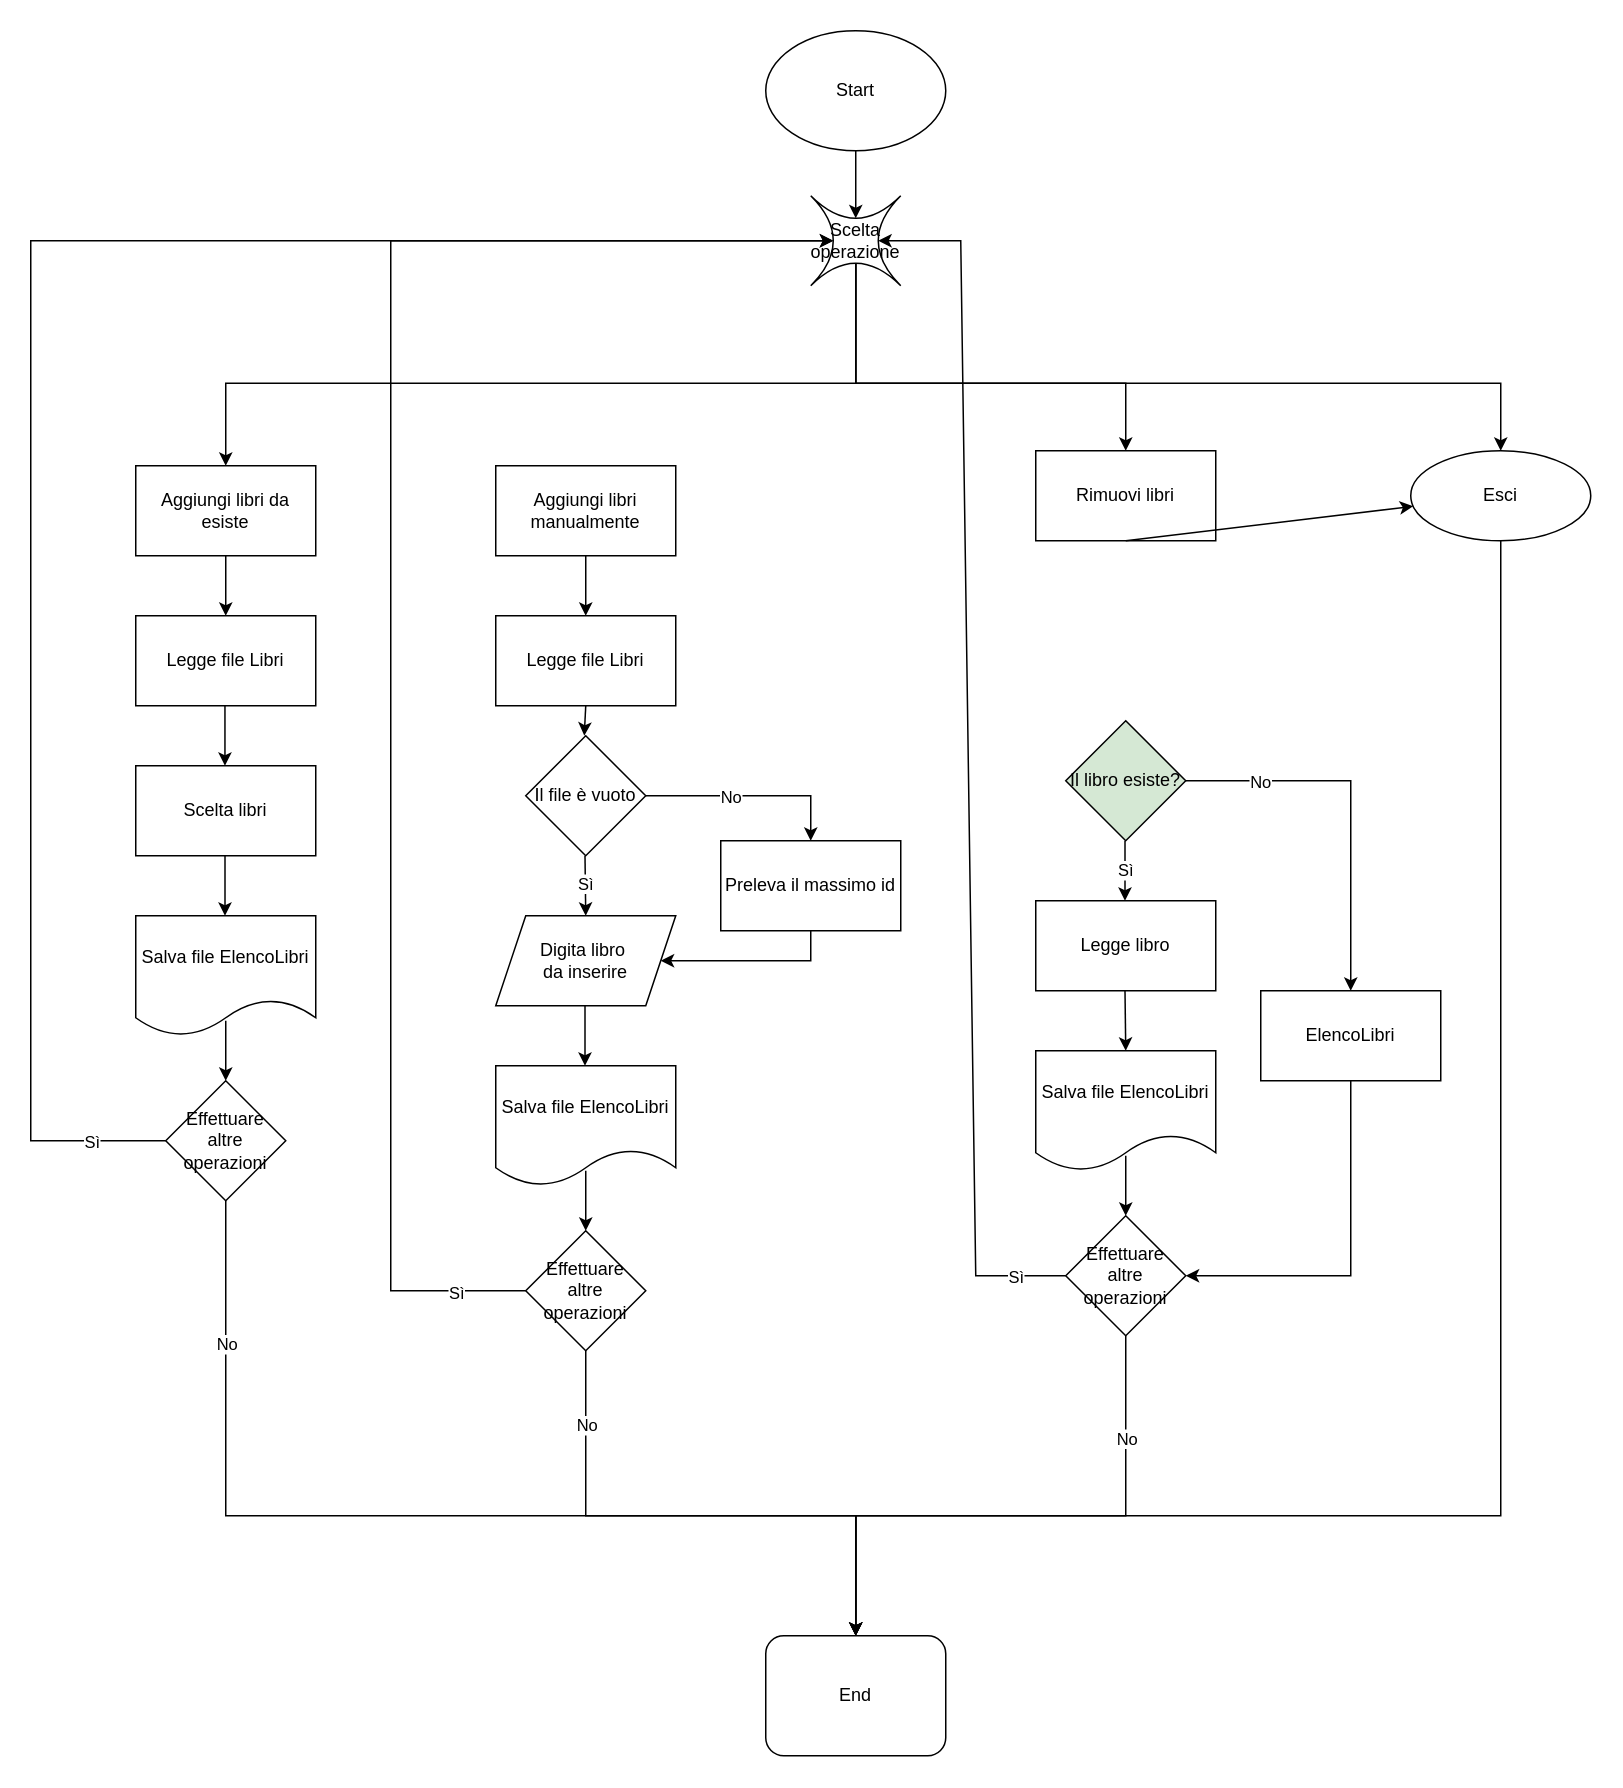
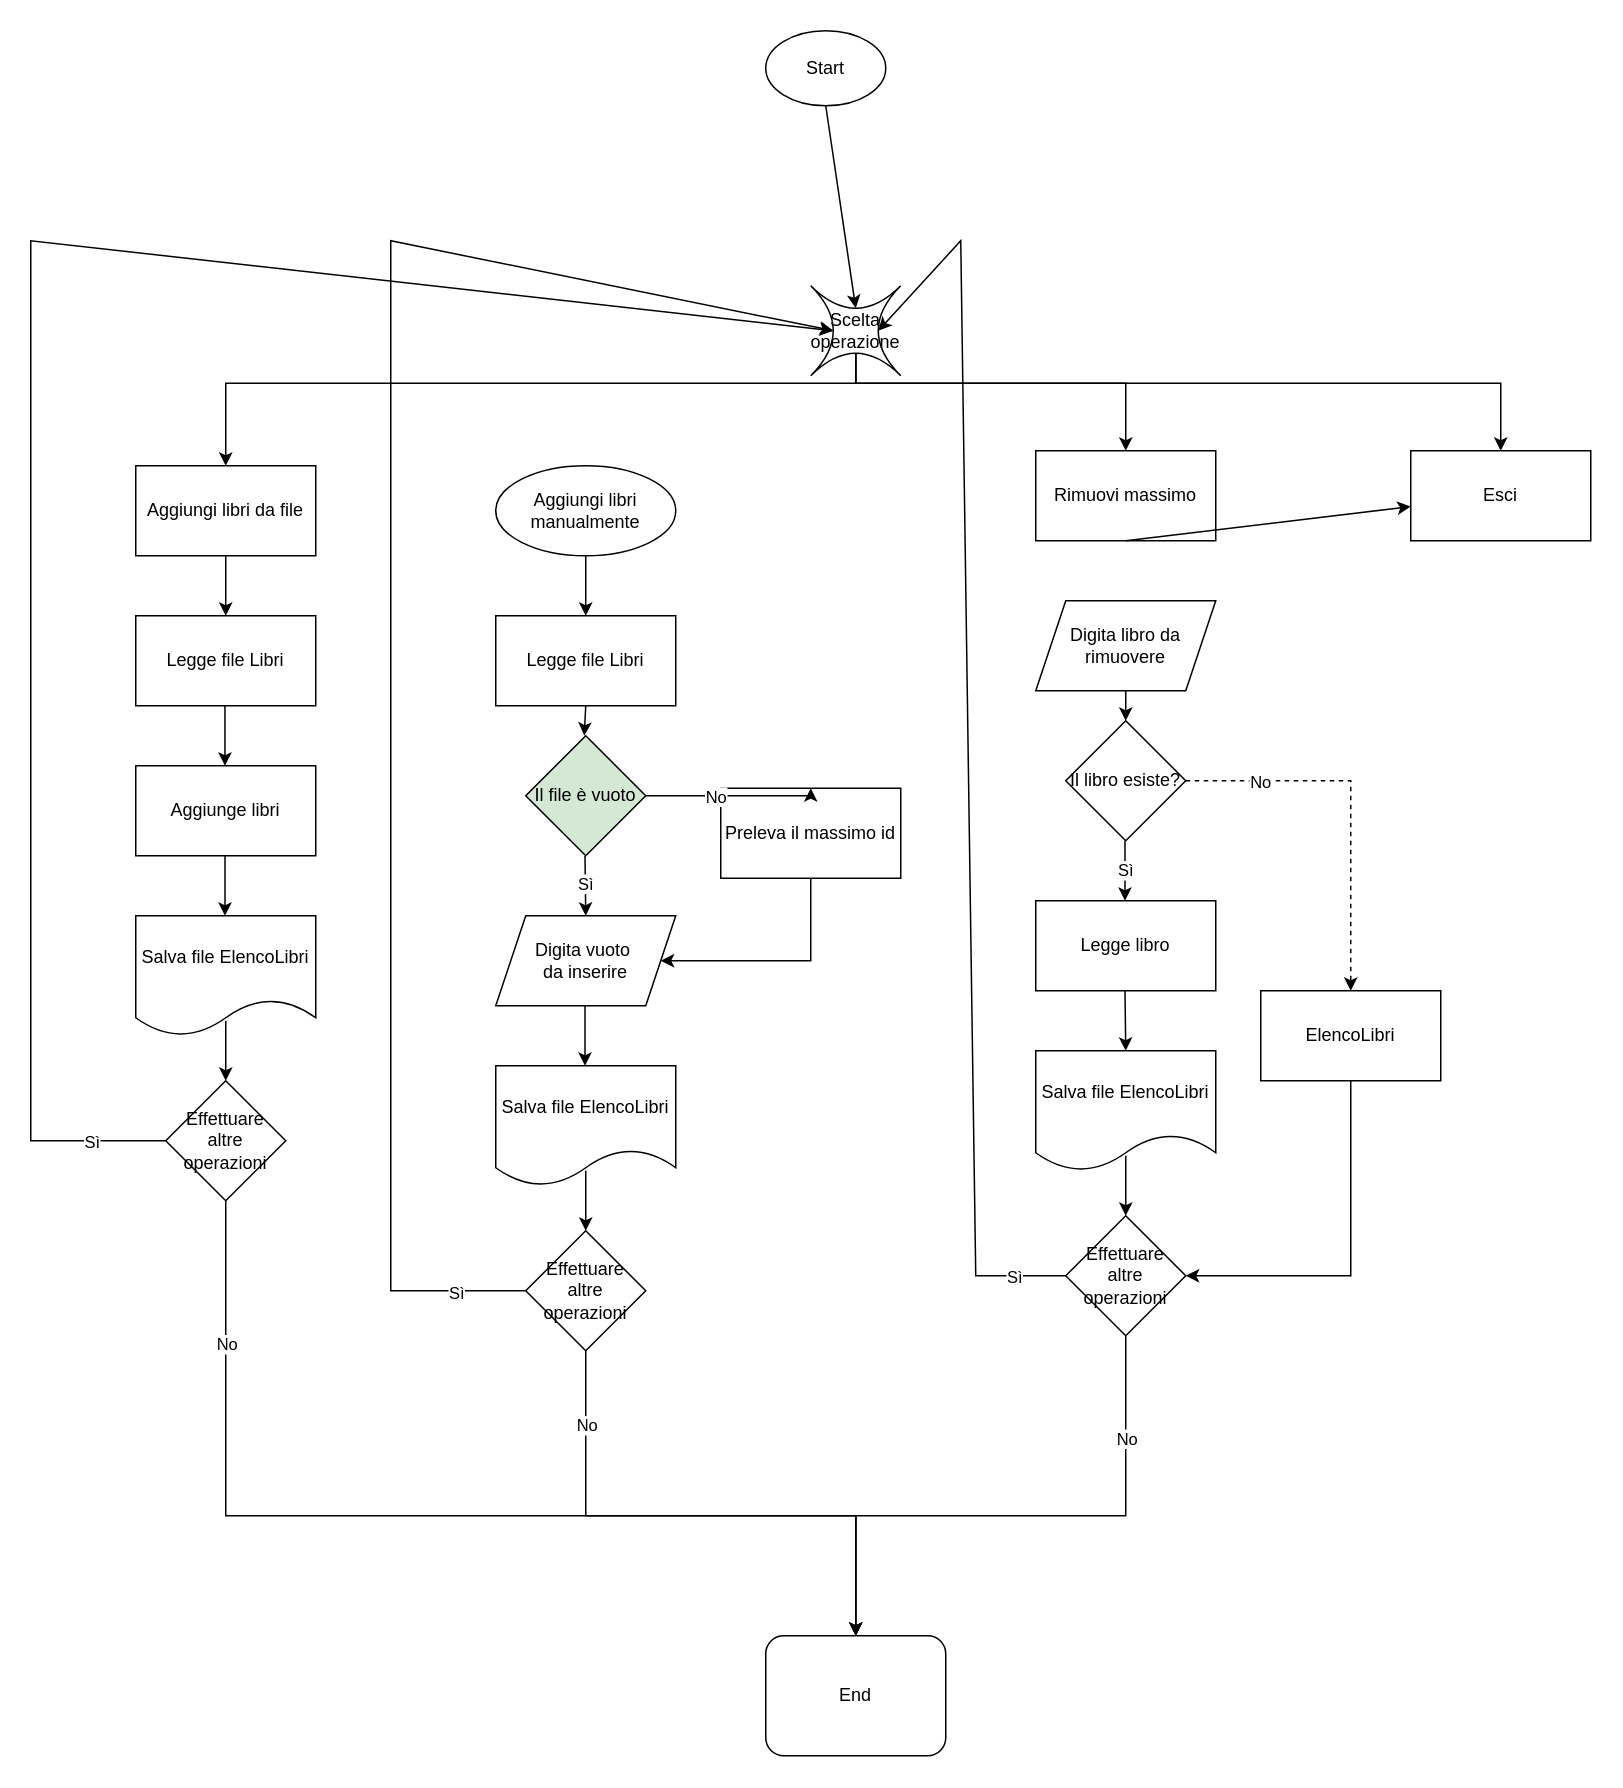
(856, 91) -> (826, 68)
(856, 241) -> (856, 331)
(1126, 496) -> (1126, 496)
(1501, 496) -> (1501, 496)
(226, 511) -> (226, 511)
(586, 511) -> (586, 511)
none -> (1126, 646)
none -> (1126, 701)
(1126, 781) -> (1126, 781)
(586, 796) -> (586, 796)
(226, 811) -> (226, 811)
(1351, 838) -> (1351, 838)
(811, 886) -> (811, 833)
(586, 961) -> (586, 961)
(1501, 1216) -> none
